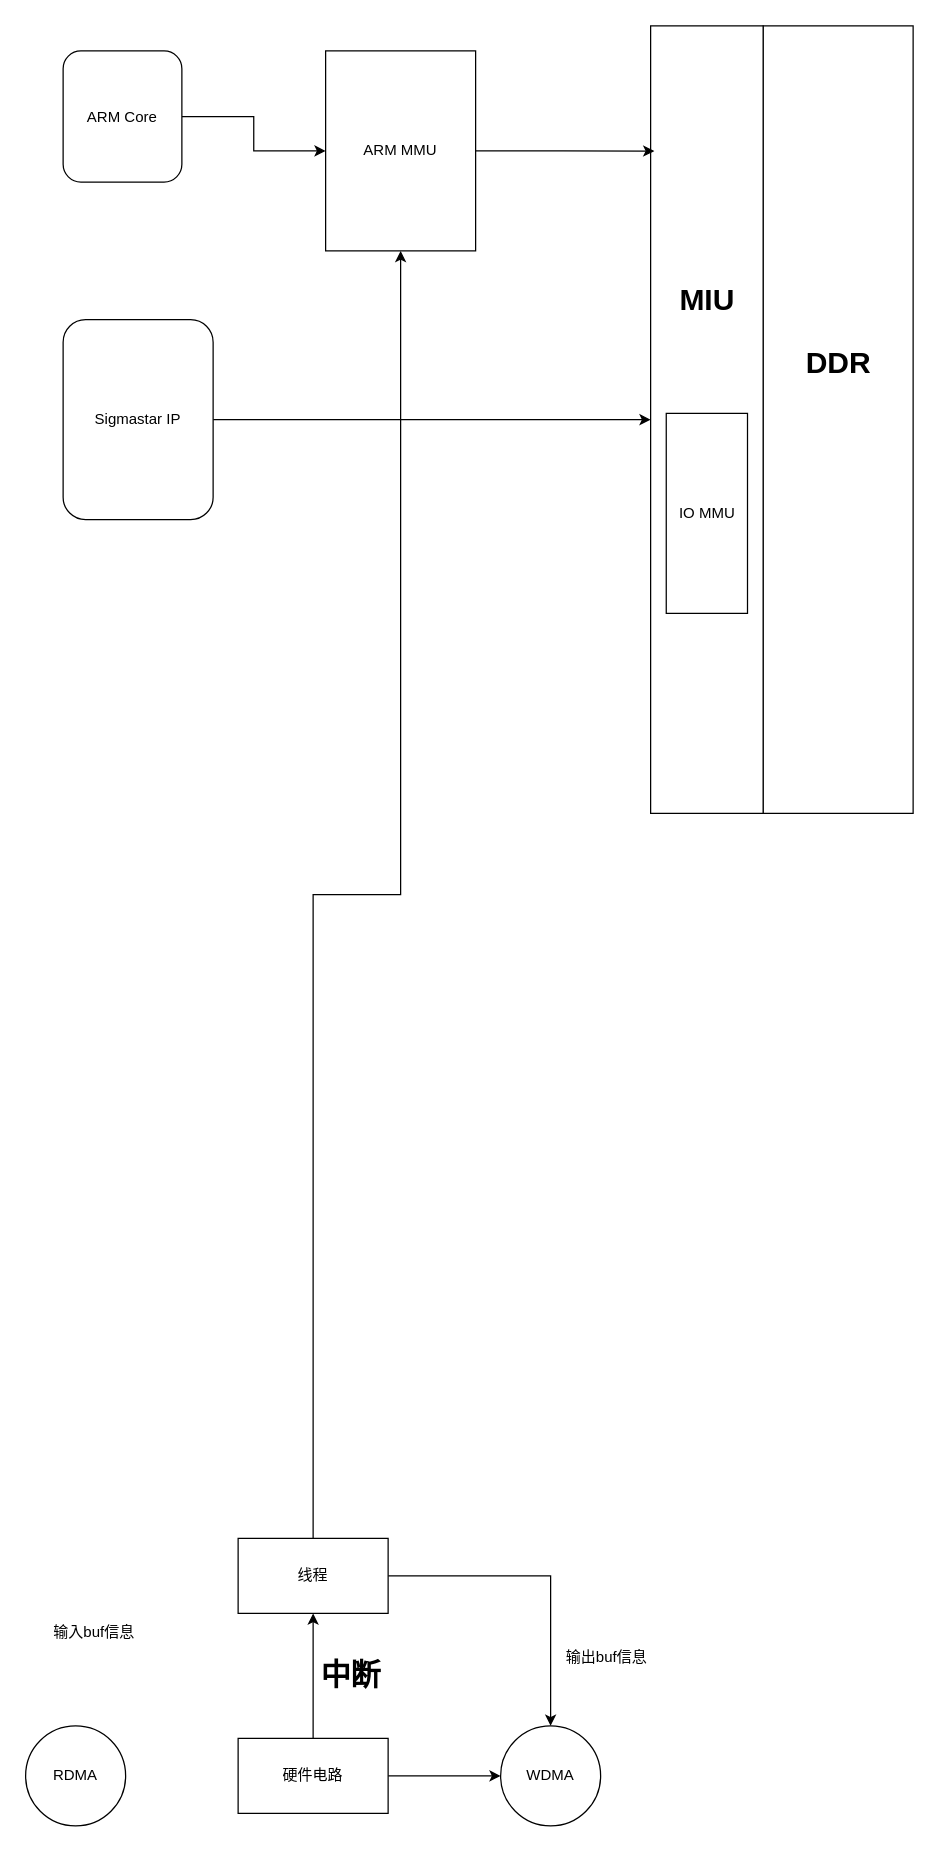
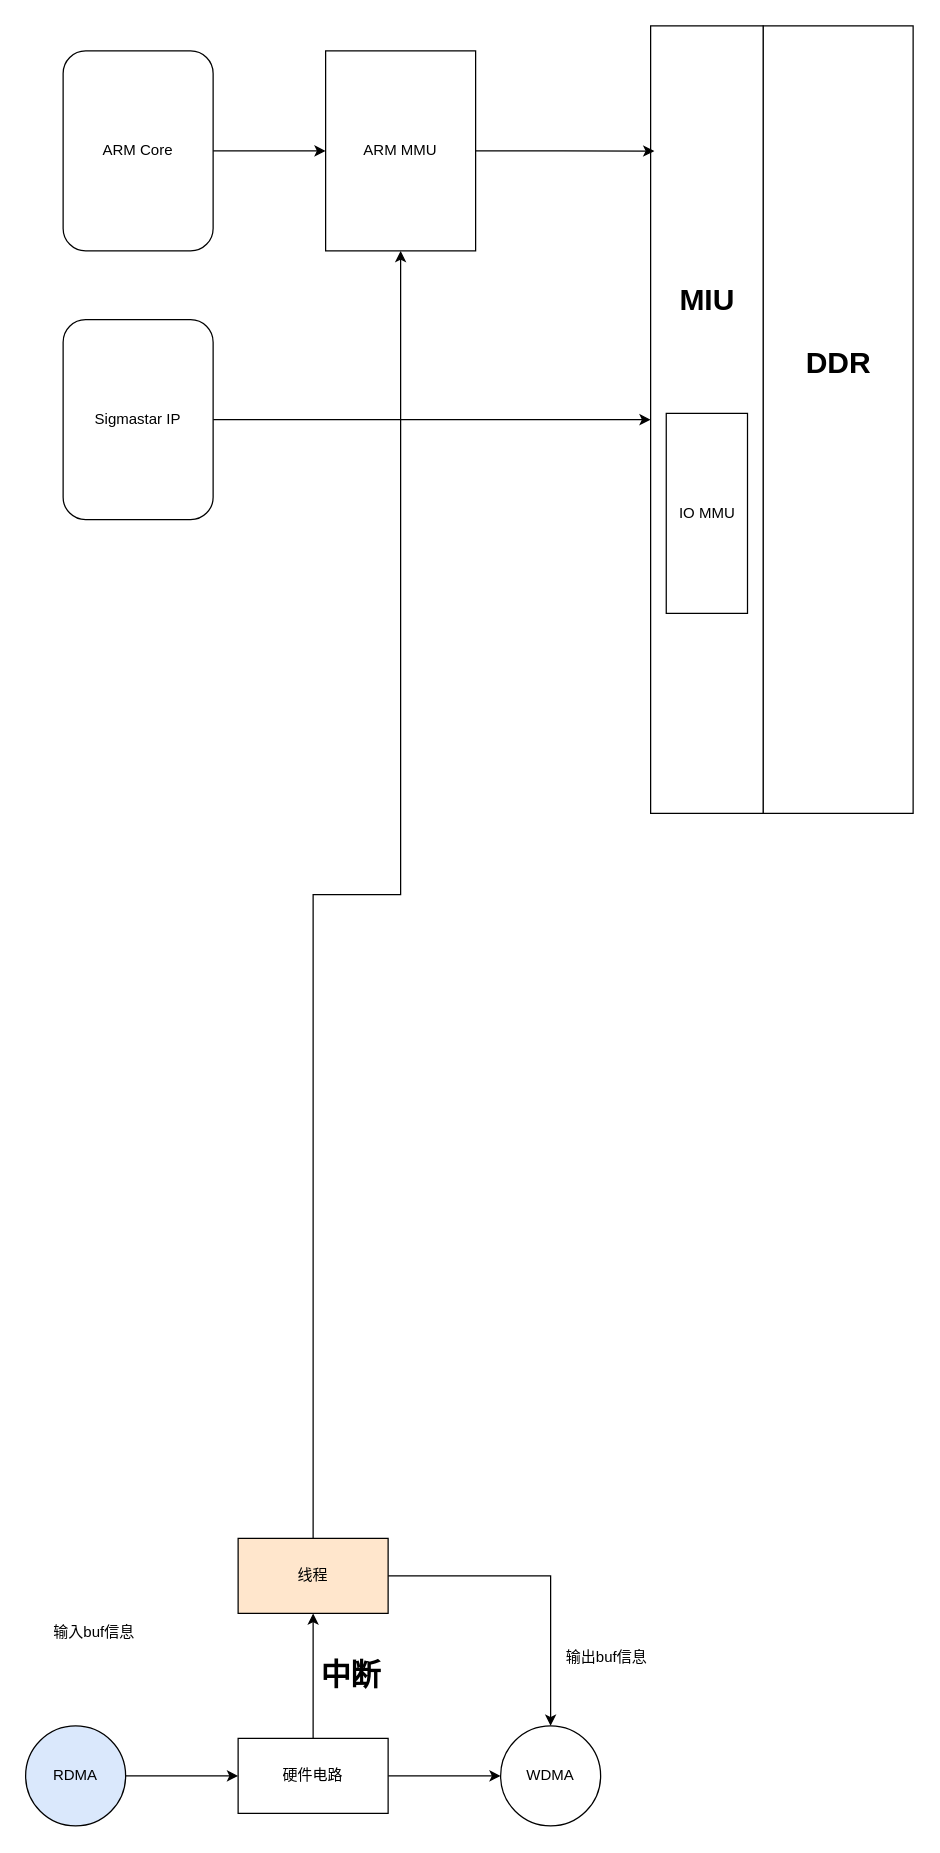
(123, 116) -> (138, 151)
(313, 1576) -> (313, 1576)
(76, 1776) -> (76, 1776)
none -> (178, 1776)
